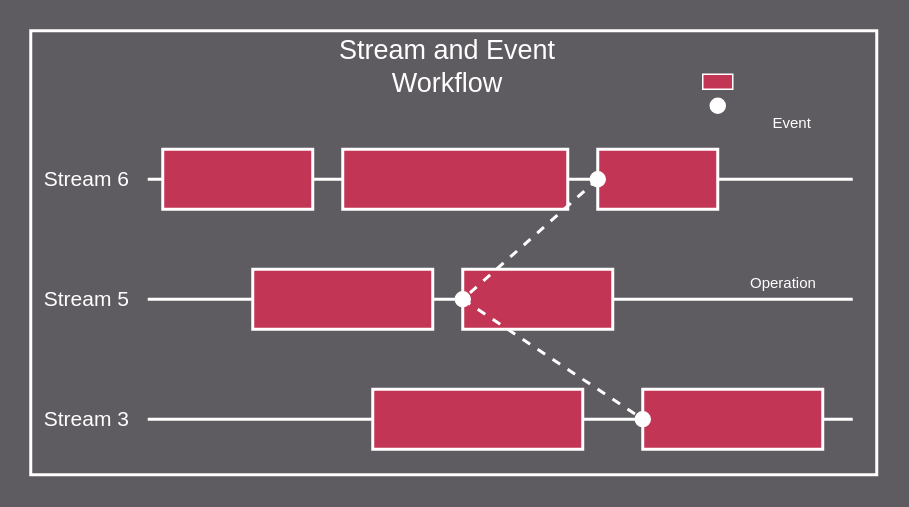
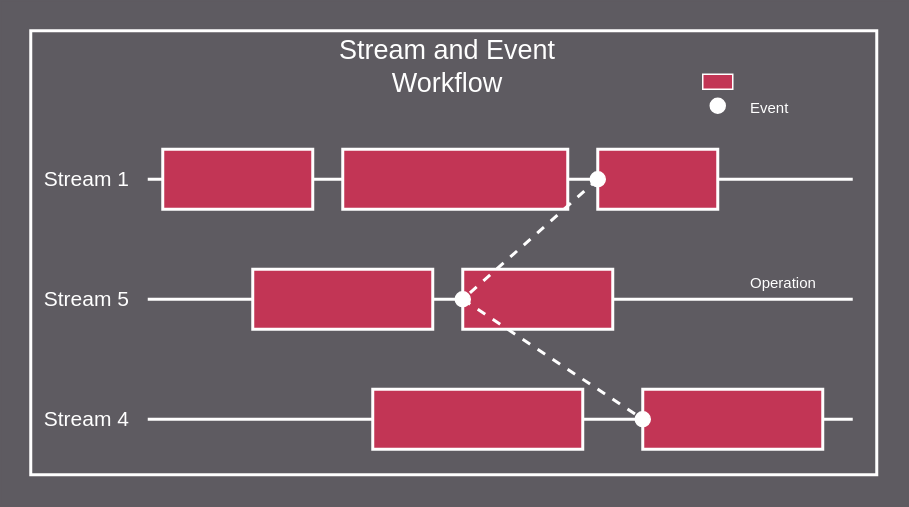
(815, 122) -> (793, 107)
(86, 179) -> (86, 179)
(86, 419) -> (86, 419)
